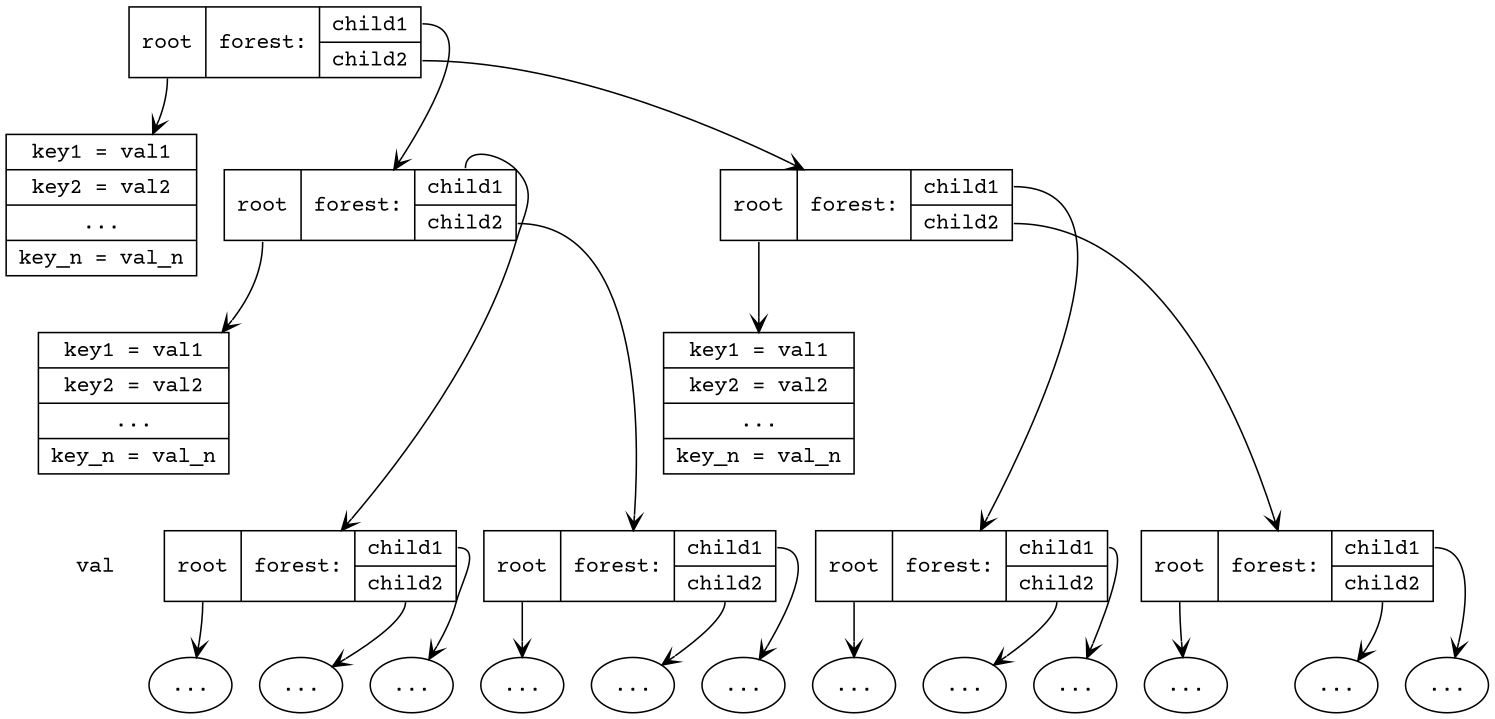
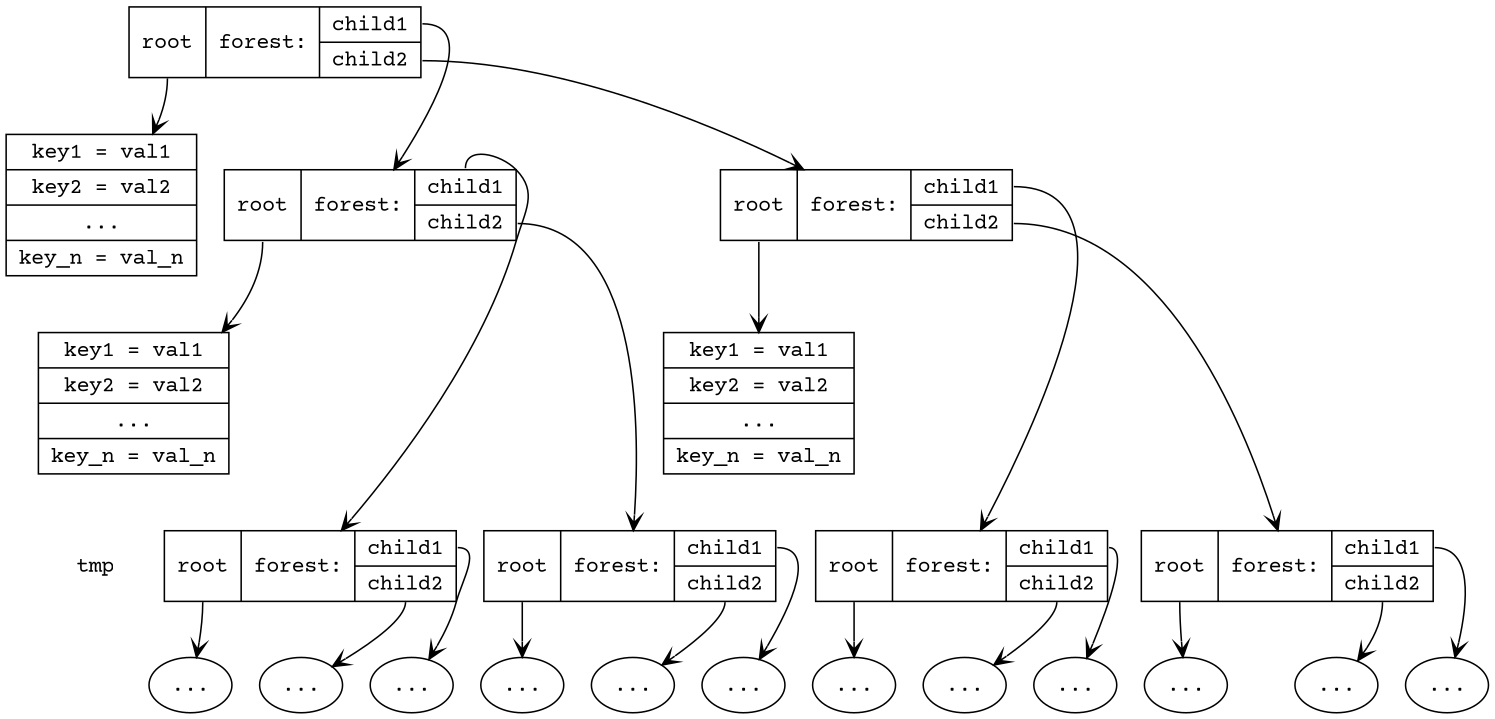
(95, 566) -> (95, 566)
